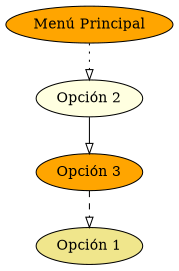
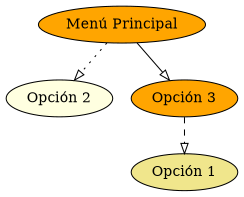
(89, 130) -> (150, 58)
